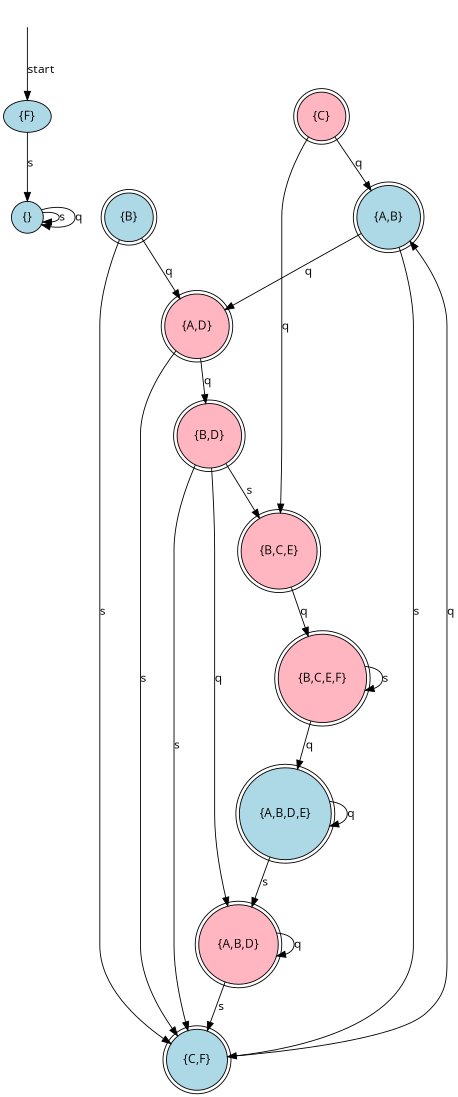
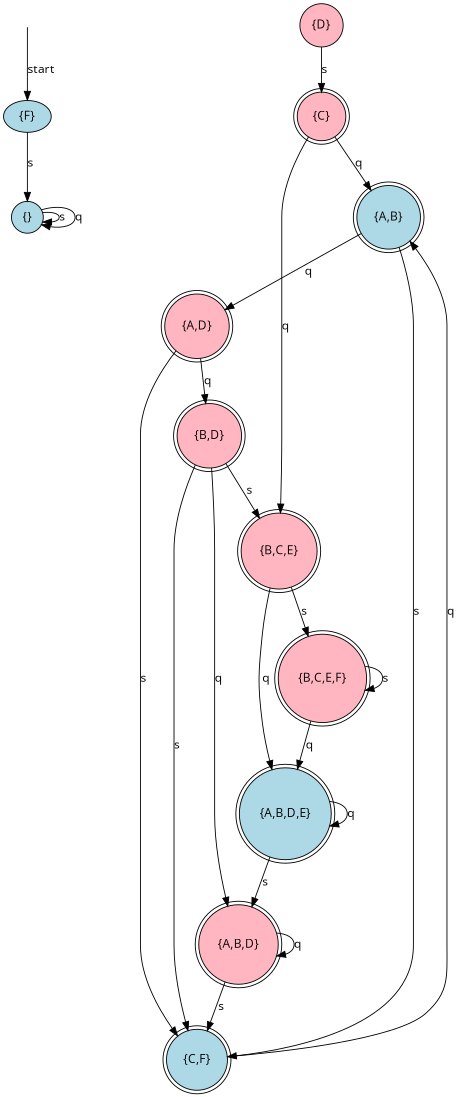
none -> (322, 25)
(129, 217) -> none
(304, 612) -> (304, 612)
none -> (259, 674)
